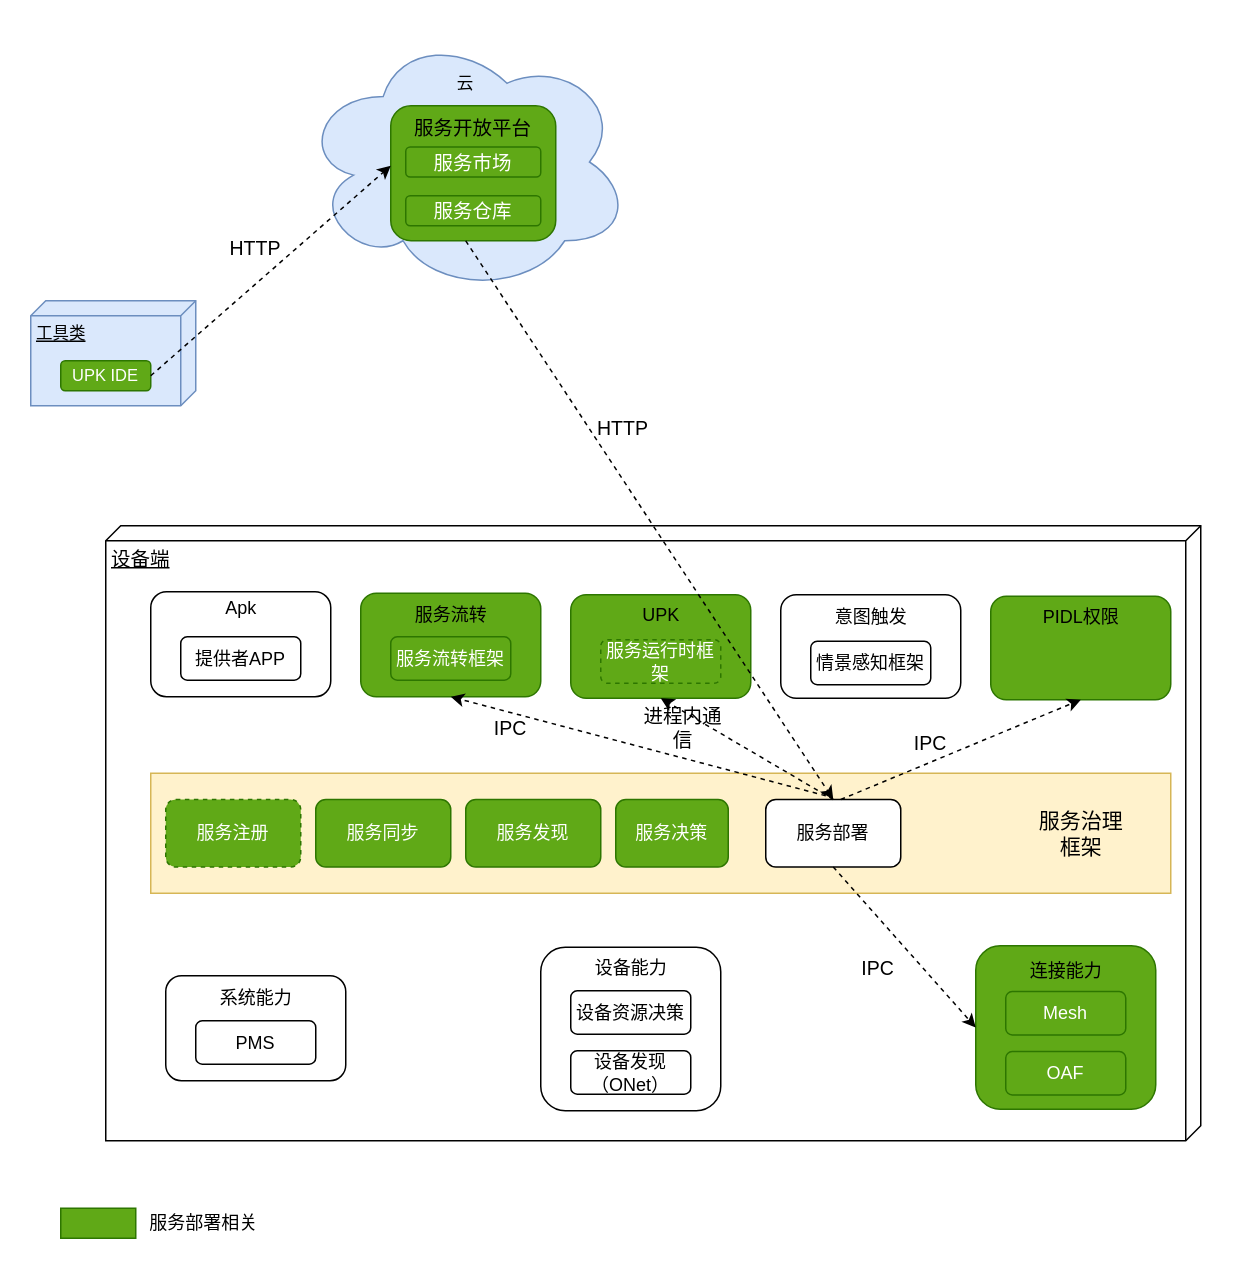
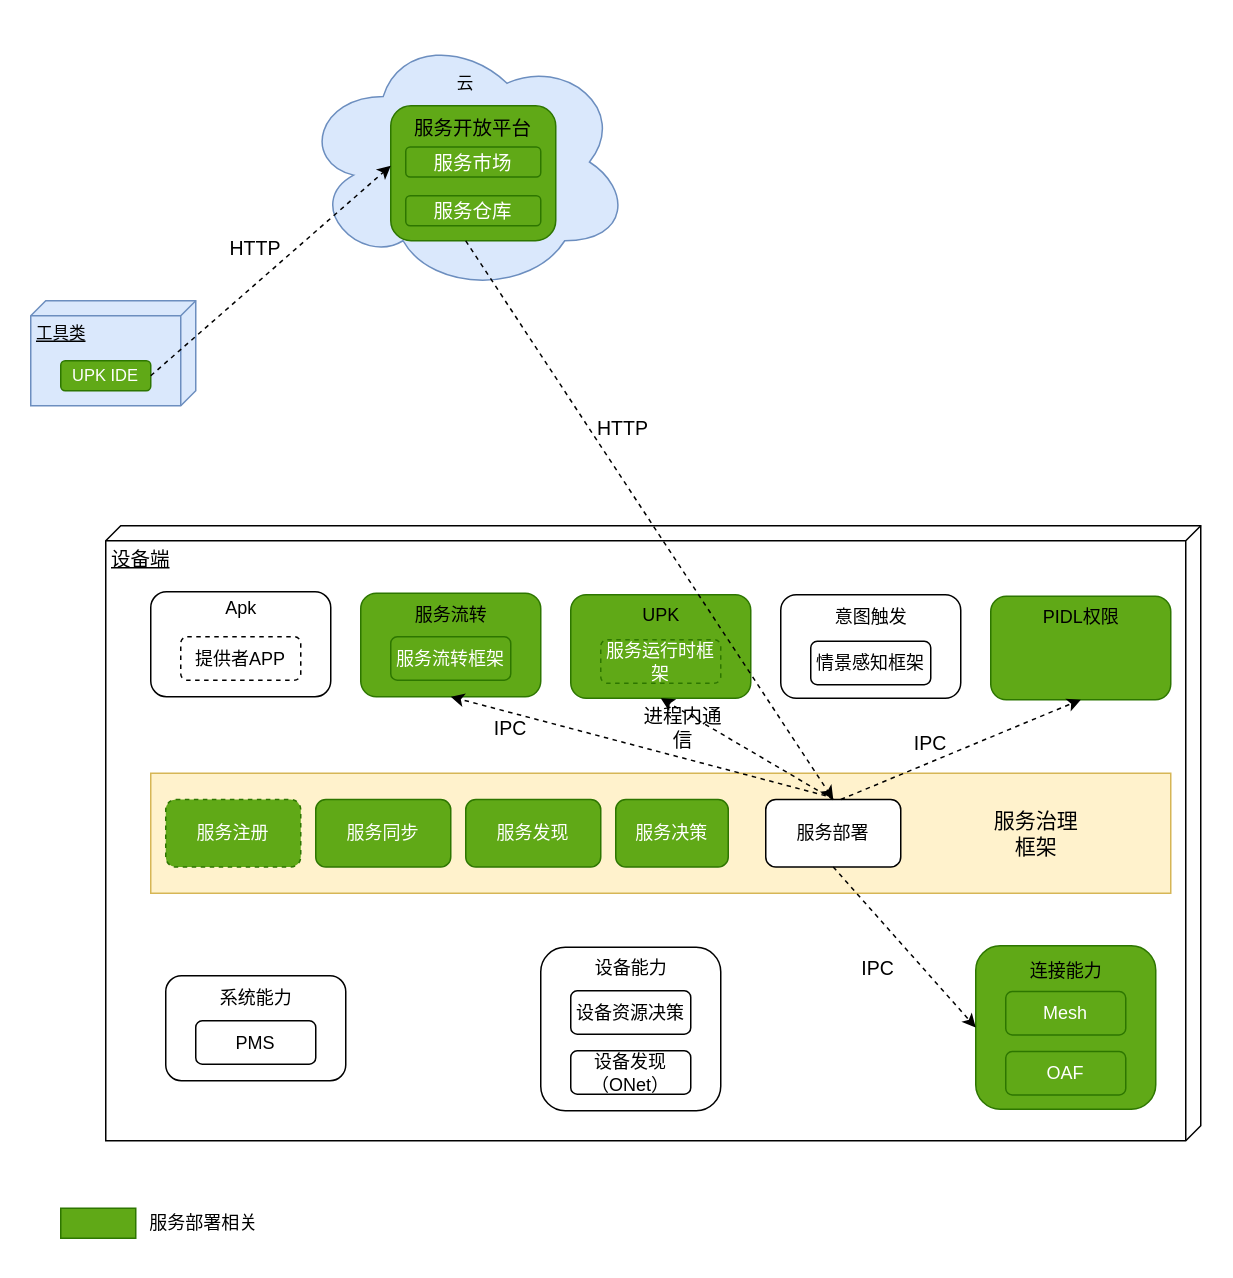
(241, 659) -> (241, 659)
(1081, 833) -> (1036, 833)
